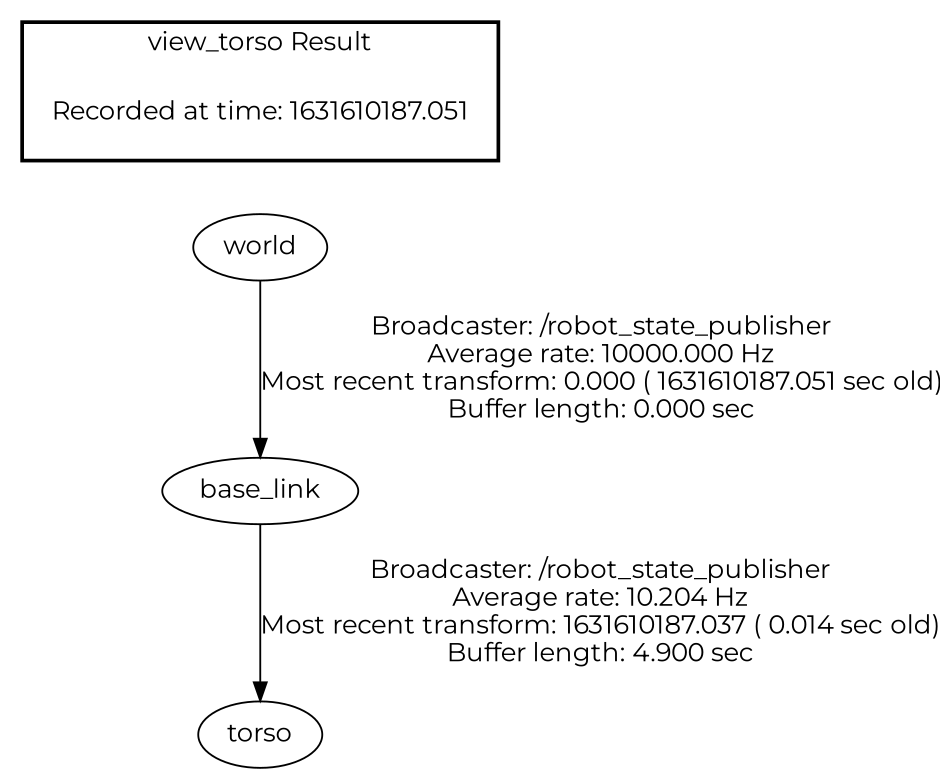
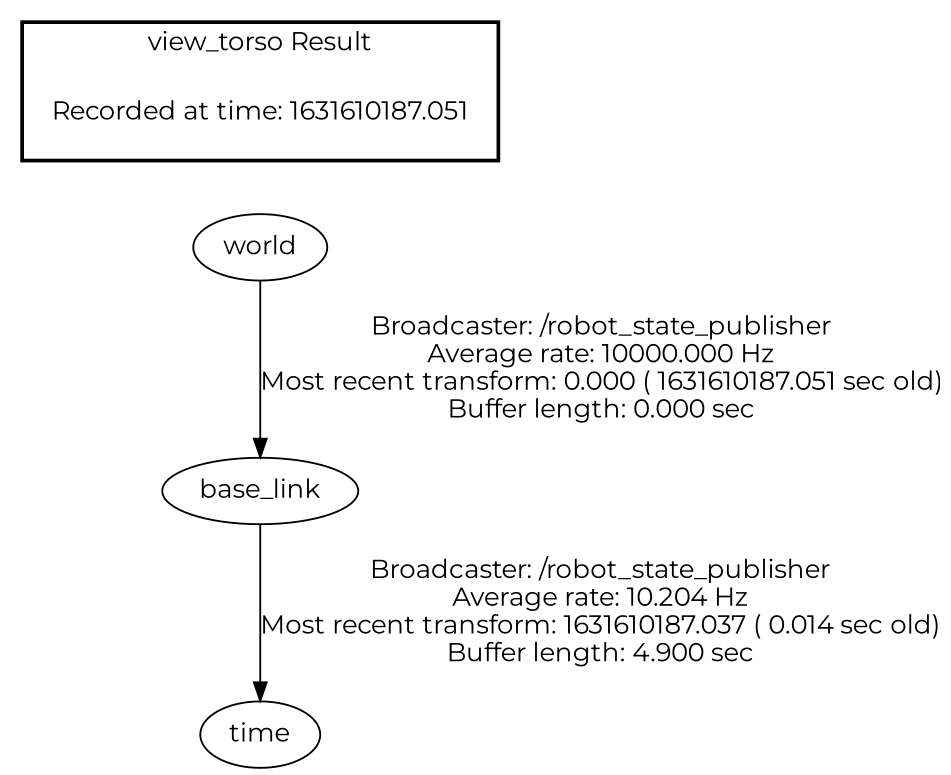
(260, 735) -> (260, 735)
